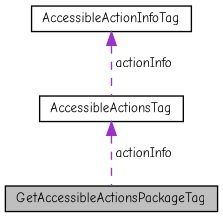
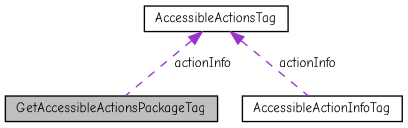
(111, 71) -> (275, 68)
